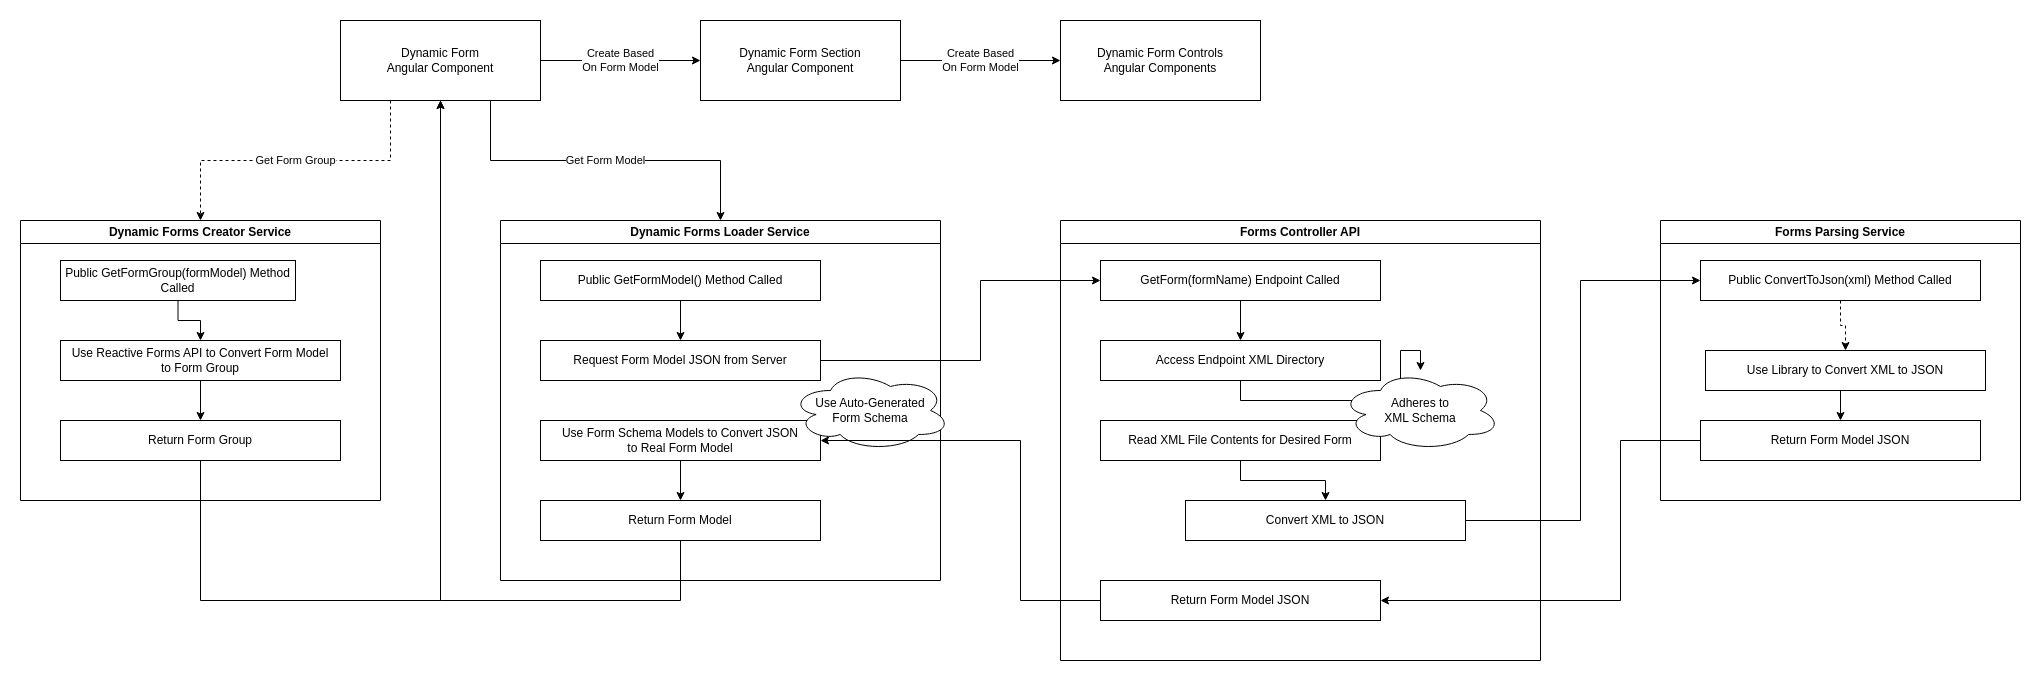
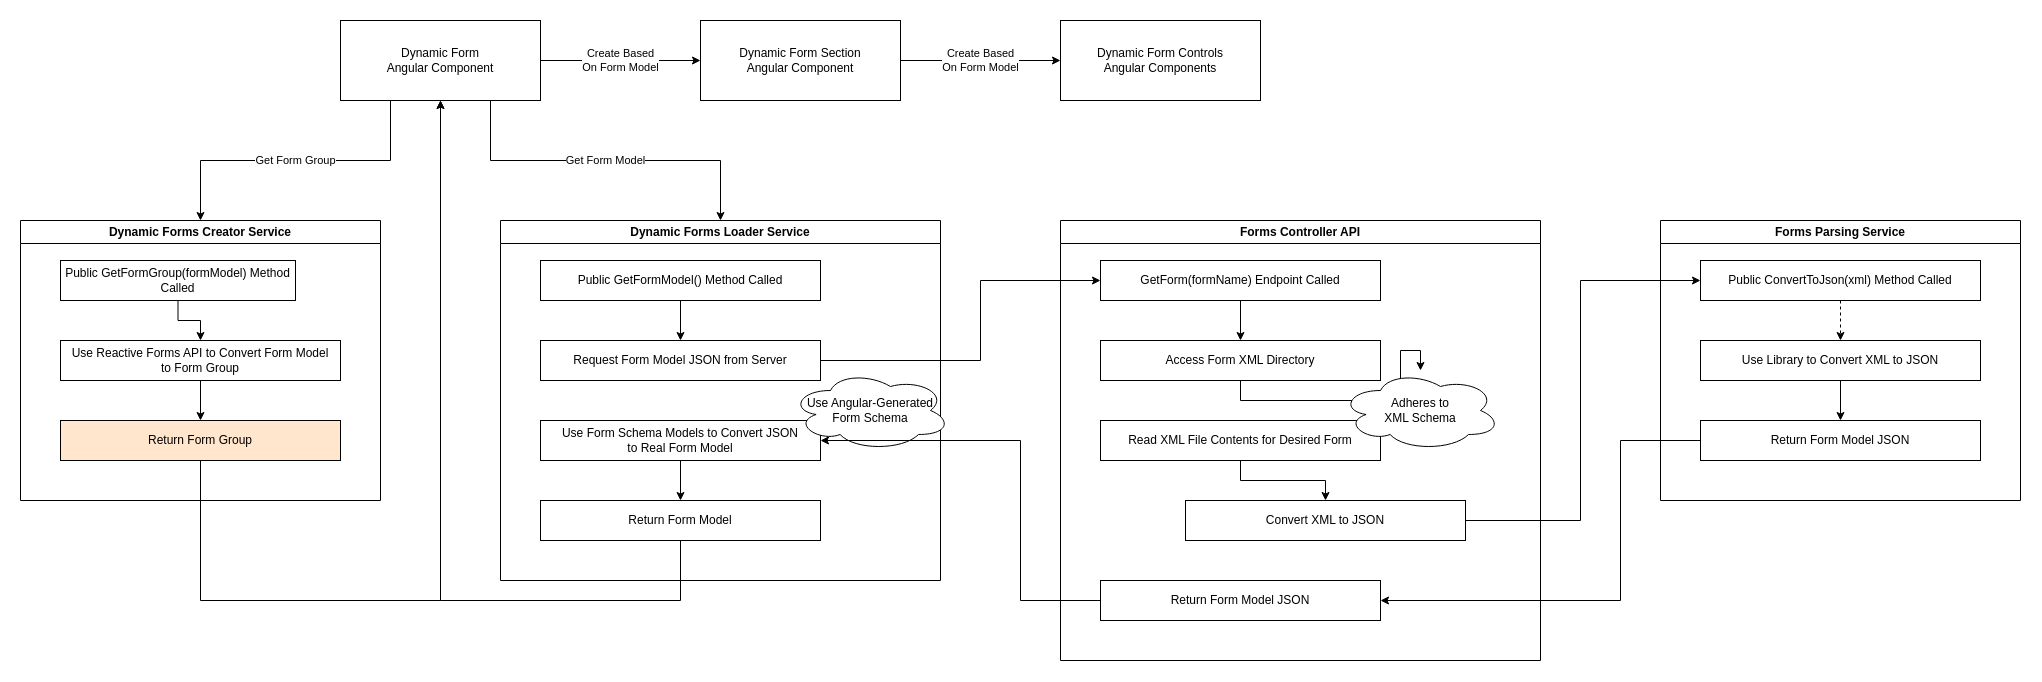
(391, 160) -> (391, 160)
(1241, 361) -> (1241, 361)
(1846, 371) -> (1841, 361)
(871, 411) -> (871, 411)
(201, 441) -> (201, 441)
